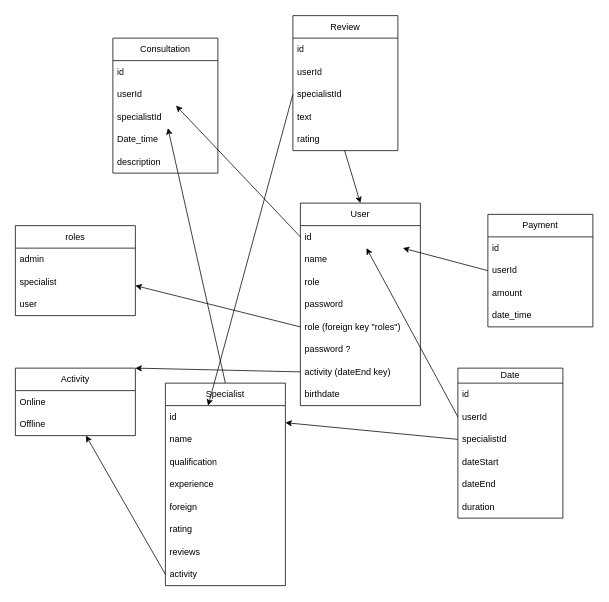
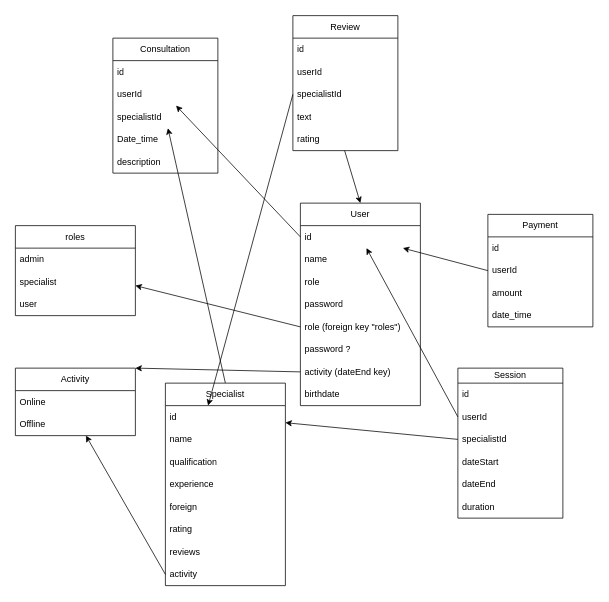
(510, 375) -> (510, 375)
